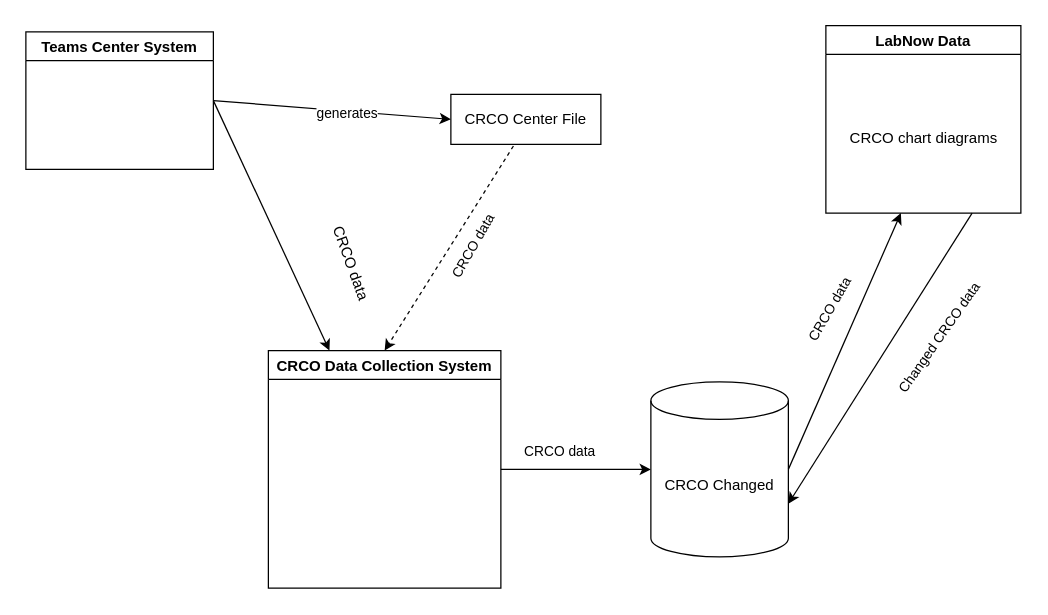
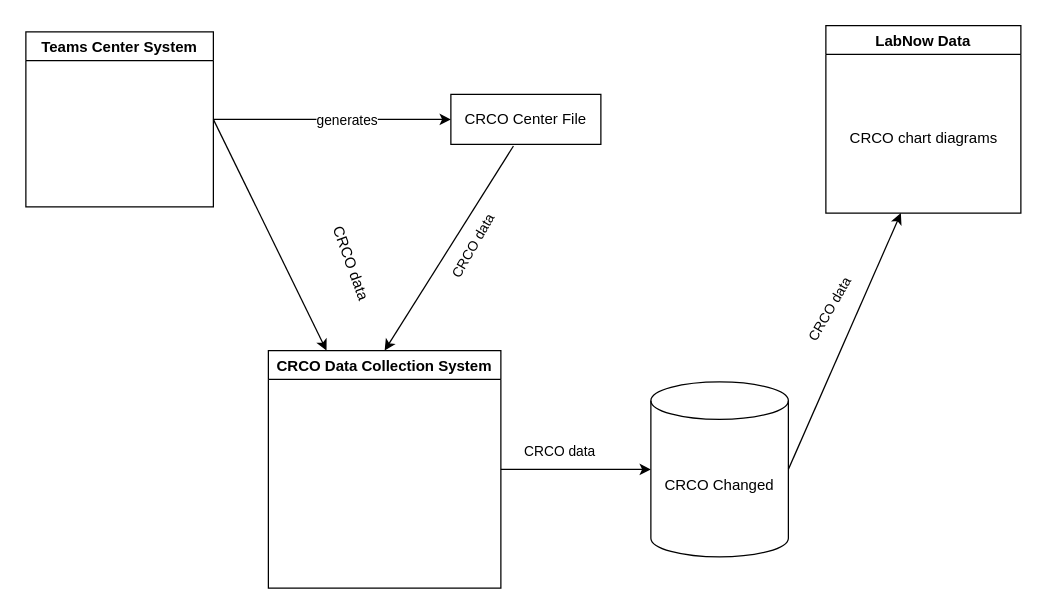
(119, 101) -> (119, 119)
(451, 245) -> (451, 245)
(881, 356) -> none
